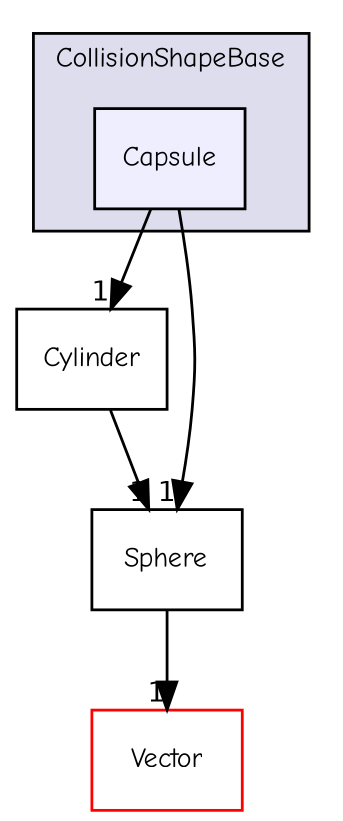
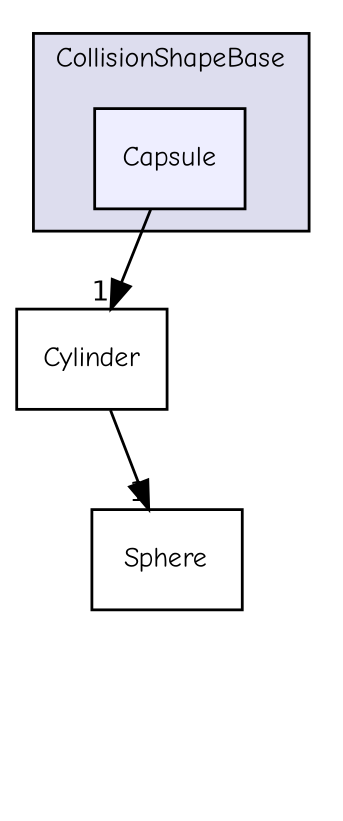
(194, 345) -> none
(167, 760) -> none
